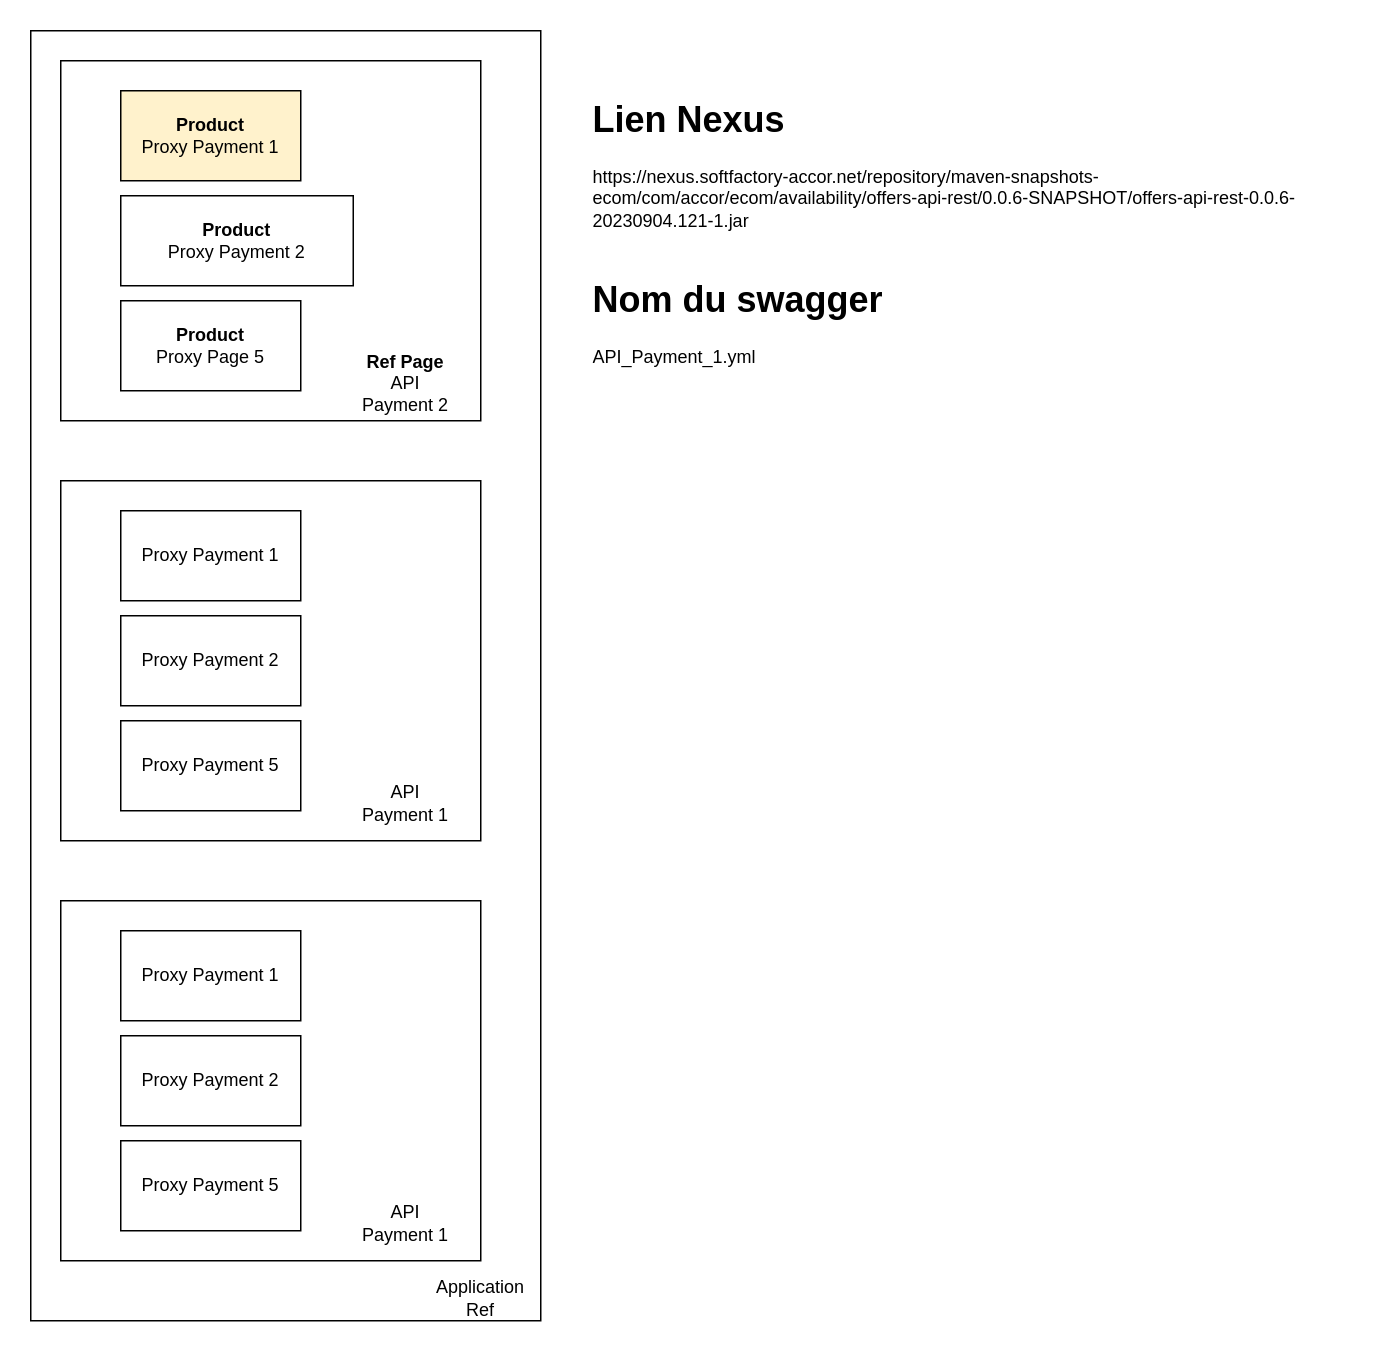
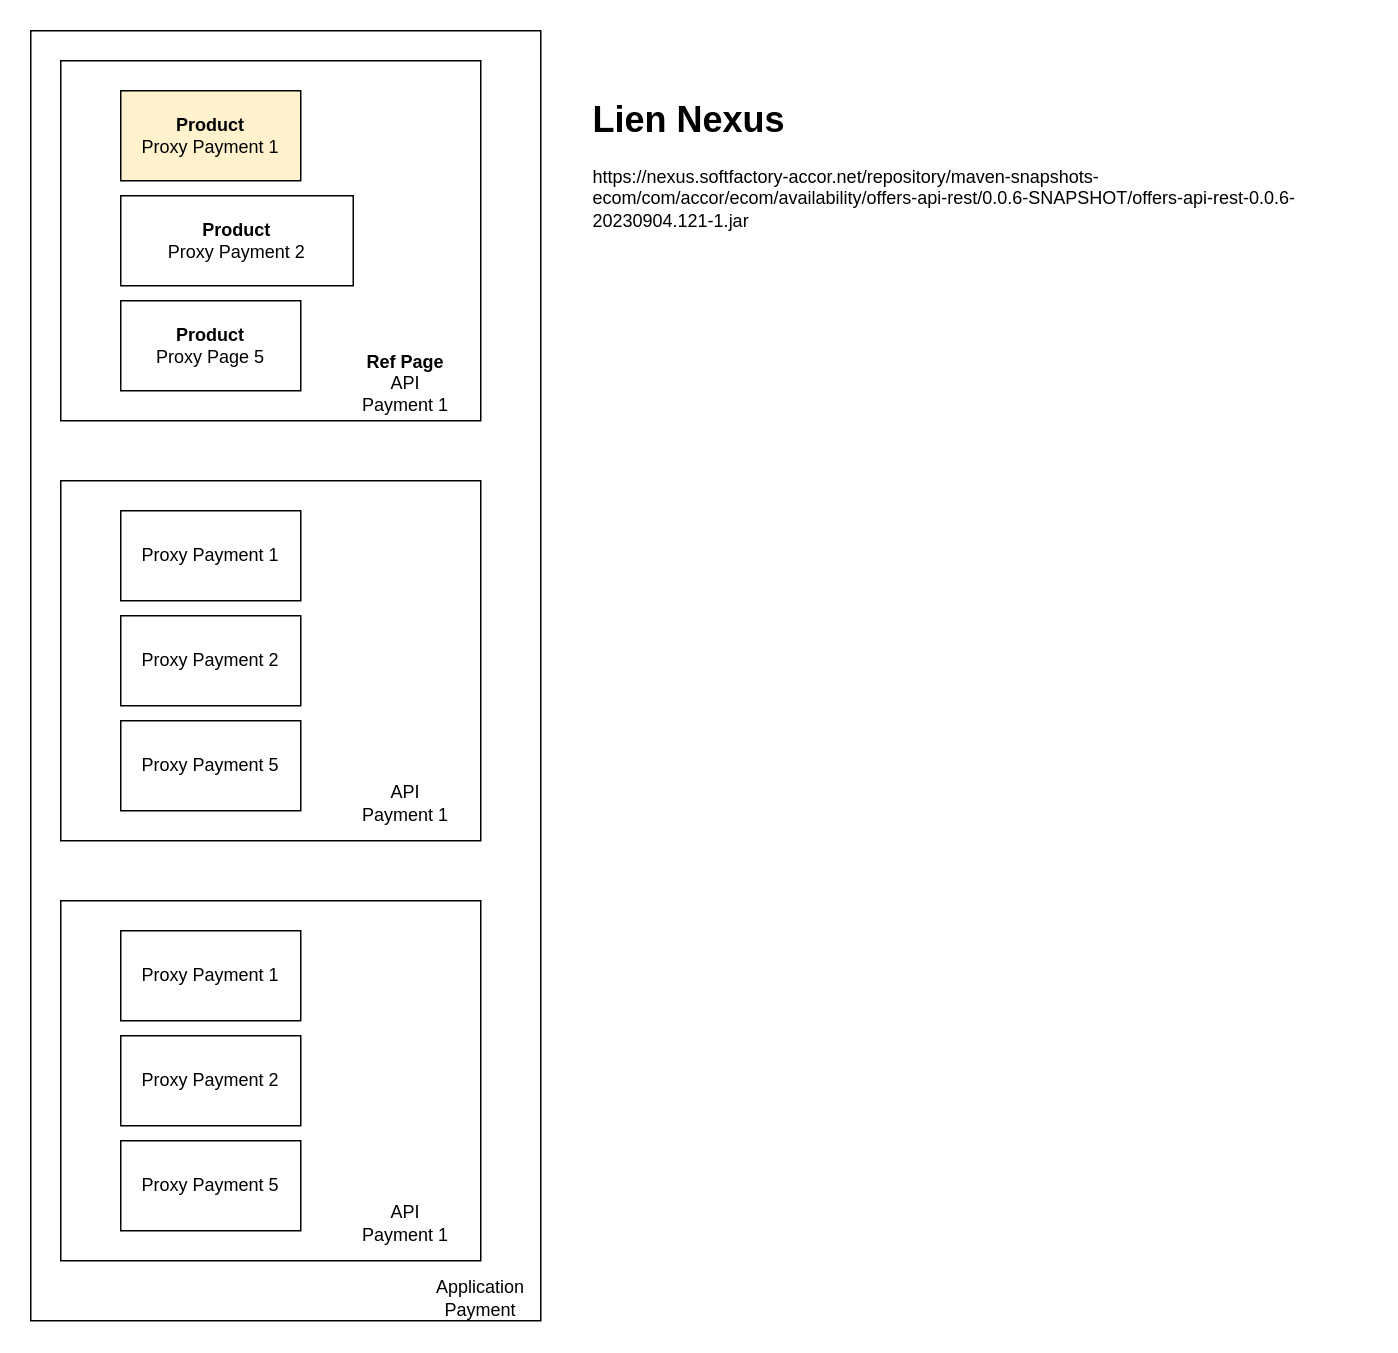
(976, 361) -> none
(406, 383) -> (406, 383)
(481, 1298) -> (481, 1298)
